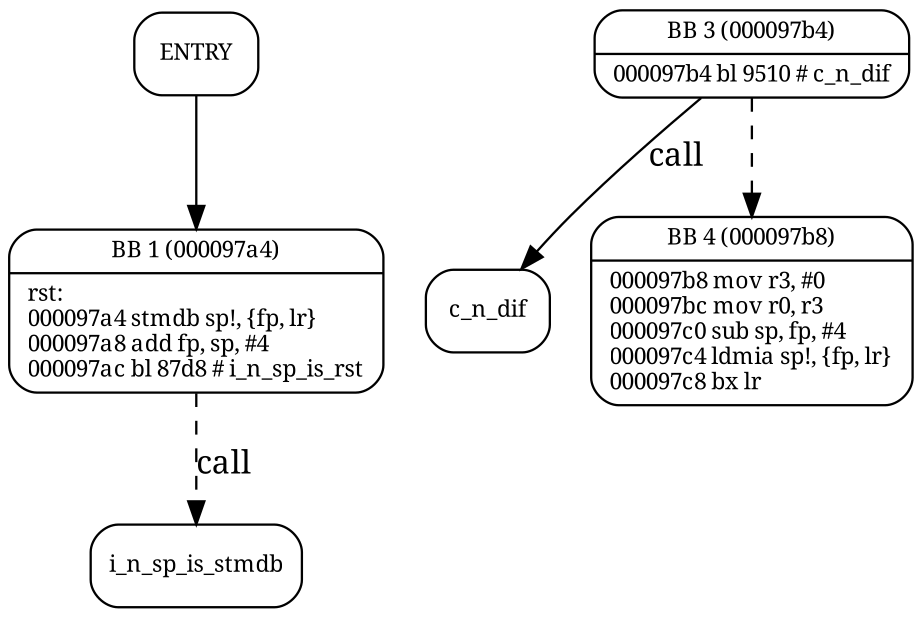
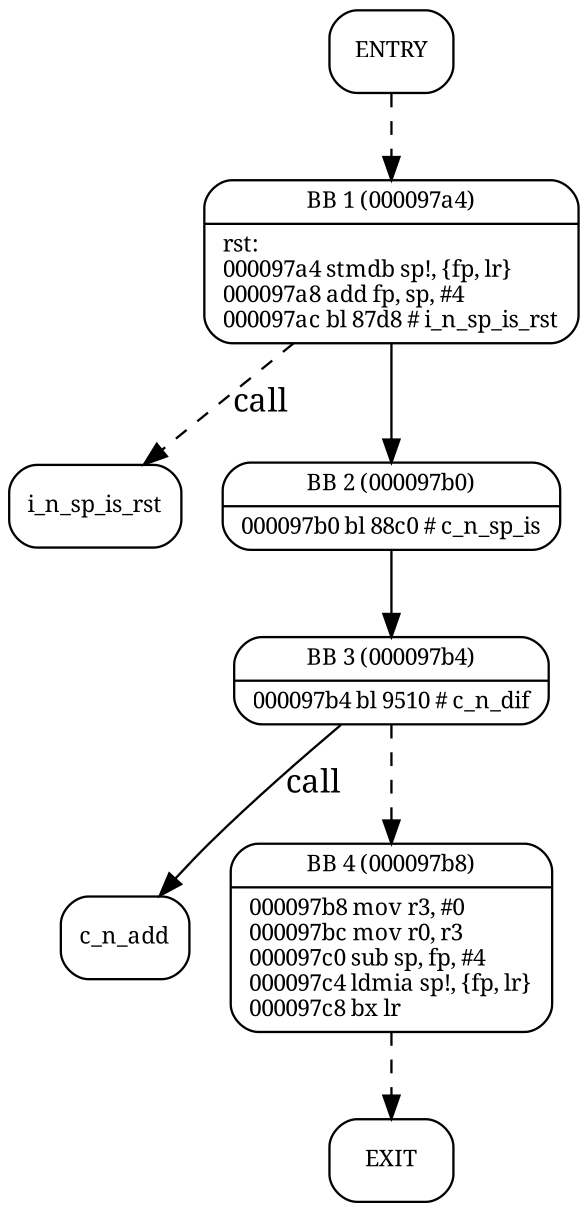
(196, 151) -> (391, 125)
(488, 311) -> (125, 938)
none -> (391, 506)
(196, 566) -> (95, 506)
none -> (391, 1161)
